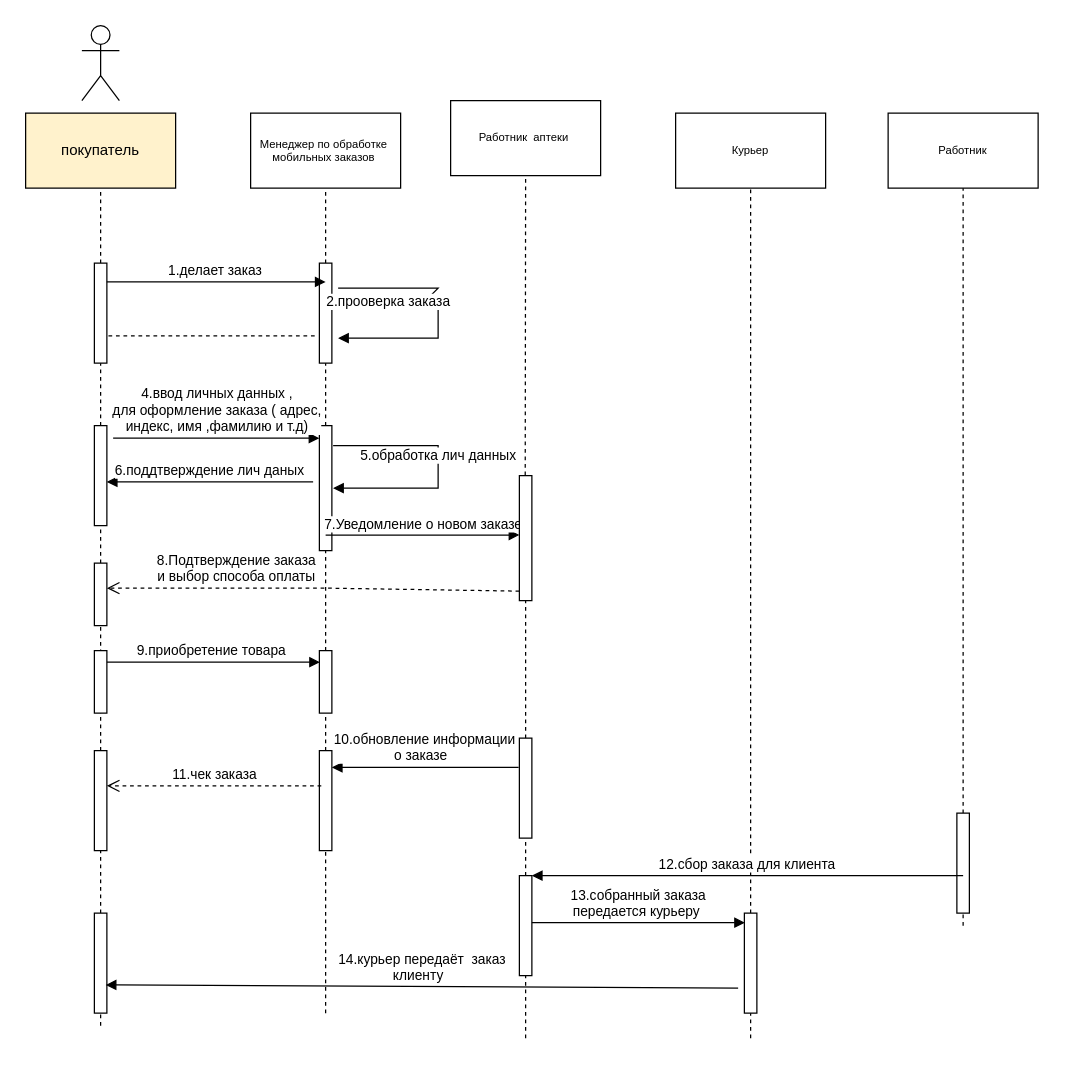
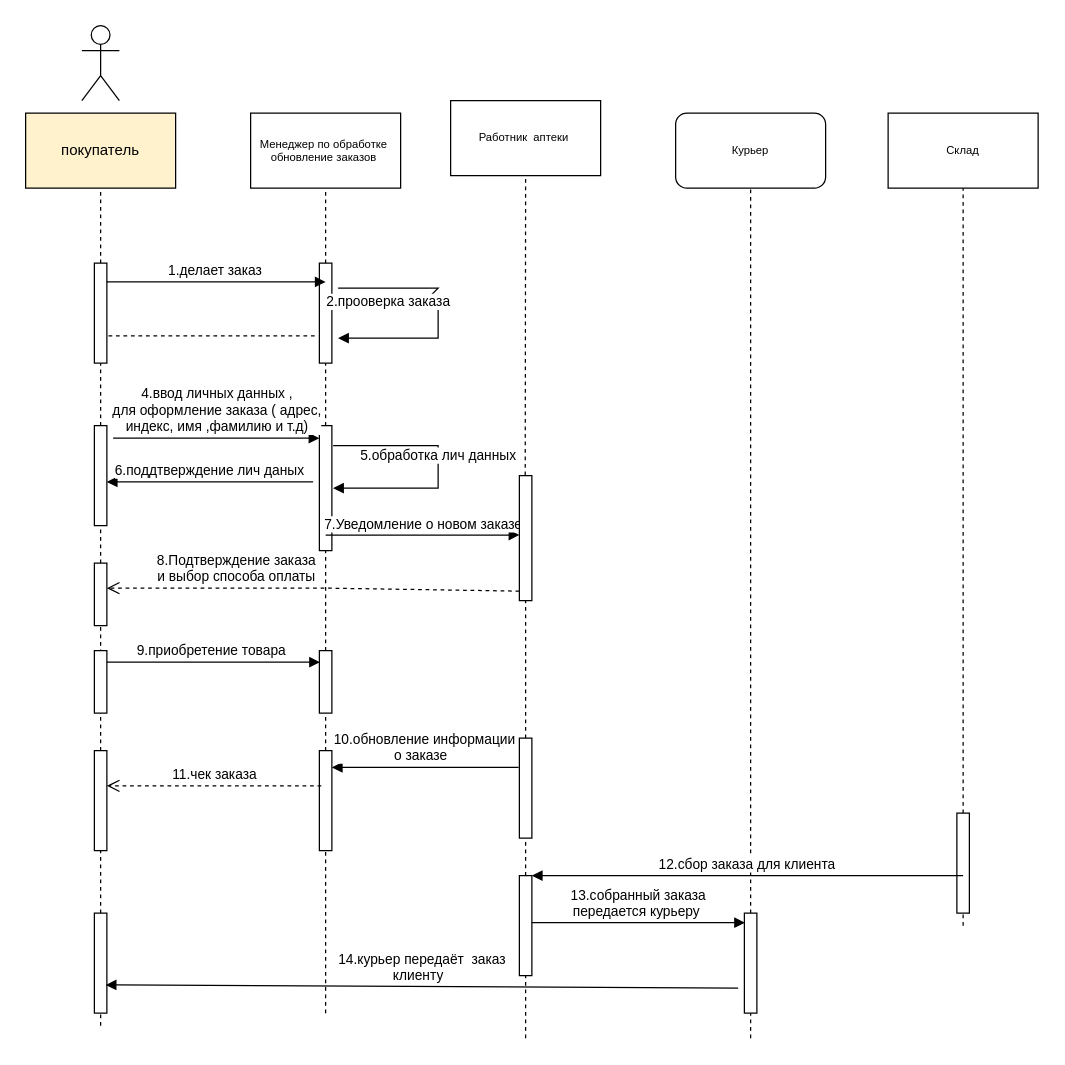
(326, 151) -> (326, 151)
(751, 151) -> (751, 151)
(963, 151) -> (963, 151)
